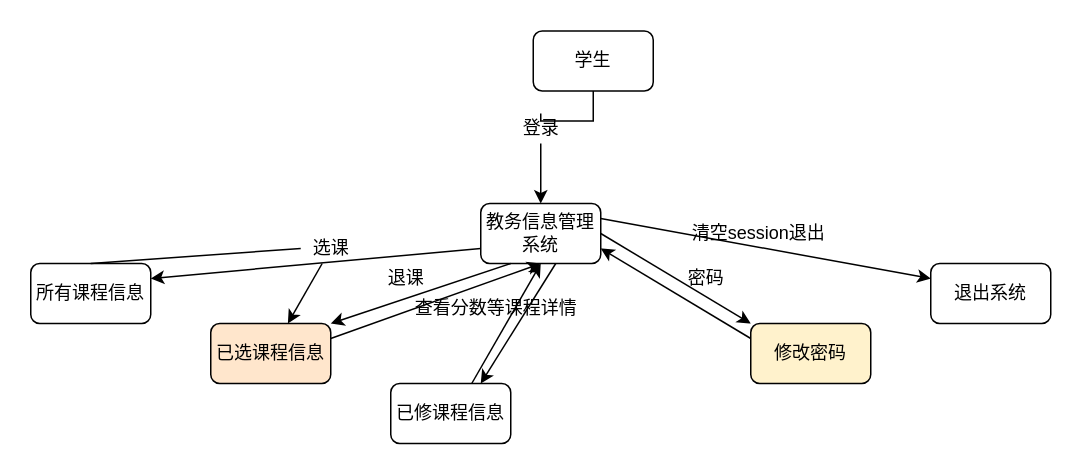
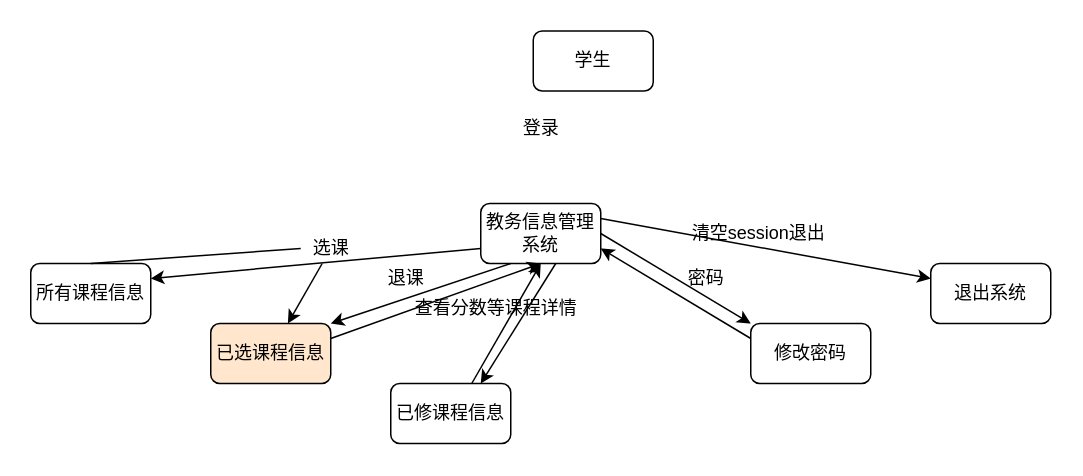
(579, 121) -> none
(541, 168) -> none
(811, 353) -> (811, 353)
